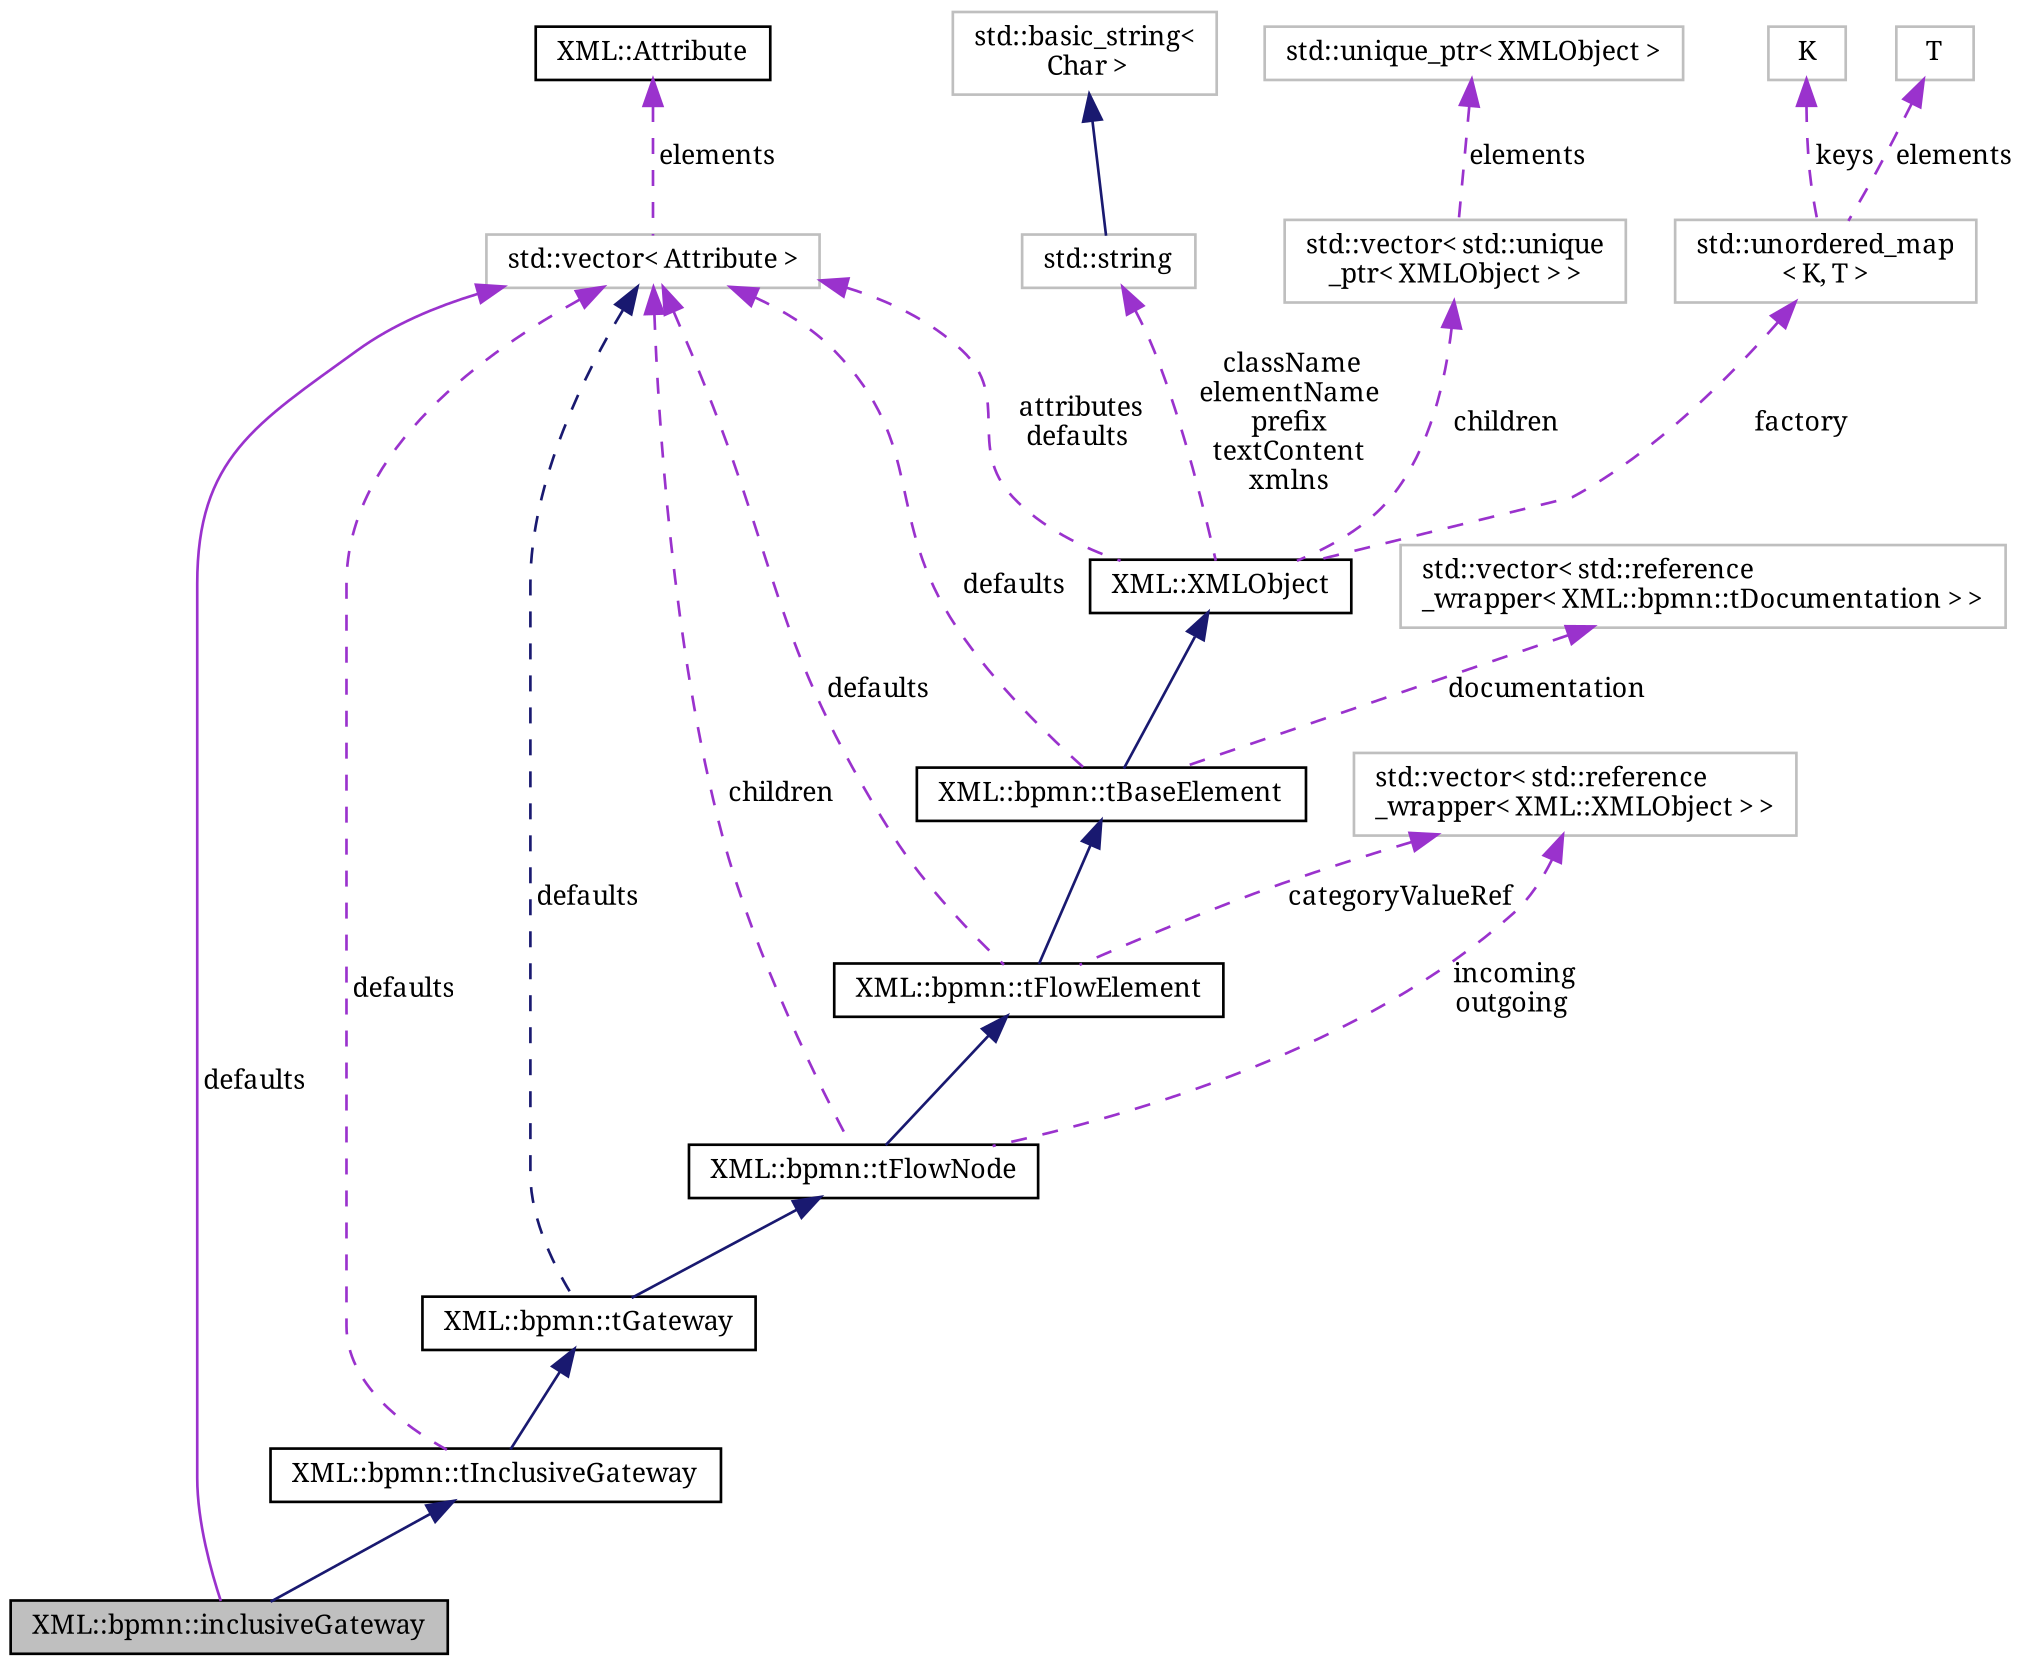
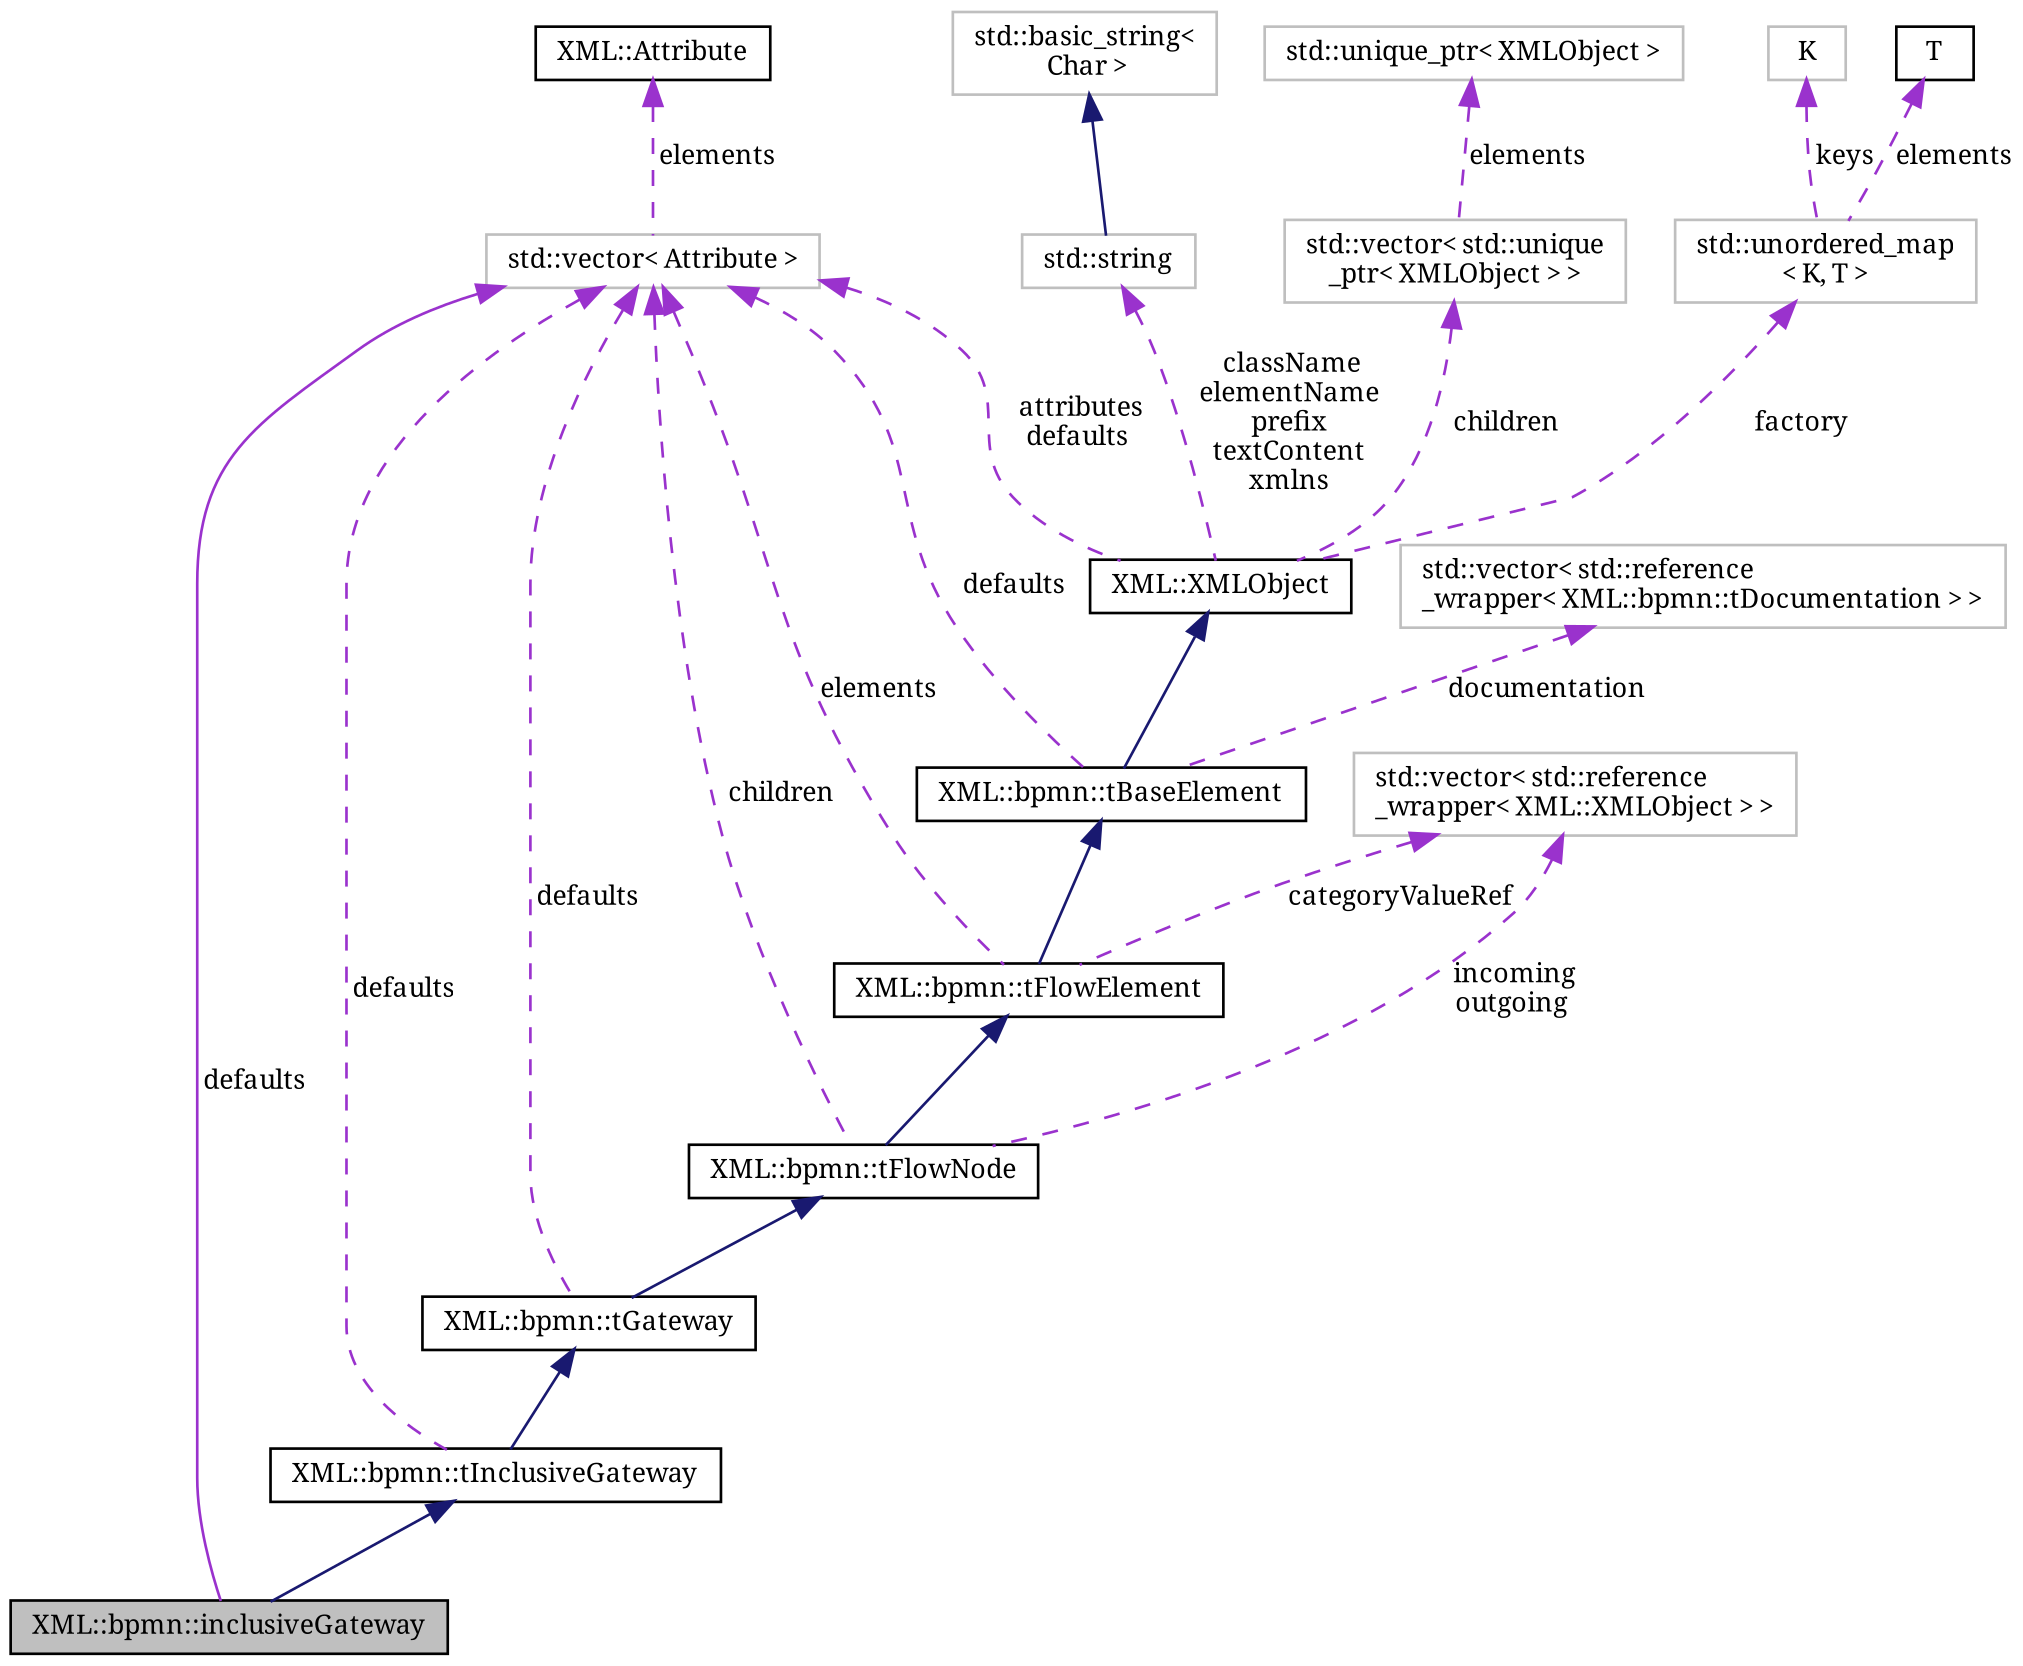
(1935, 53) -> (1935, 53)
(876, 690) -> (876, 690)
(530, 799) -> (530, 799)
